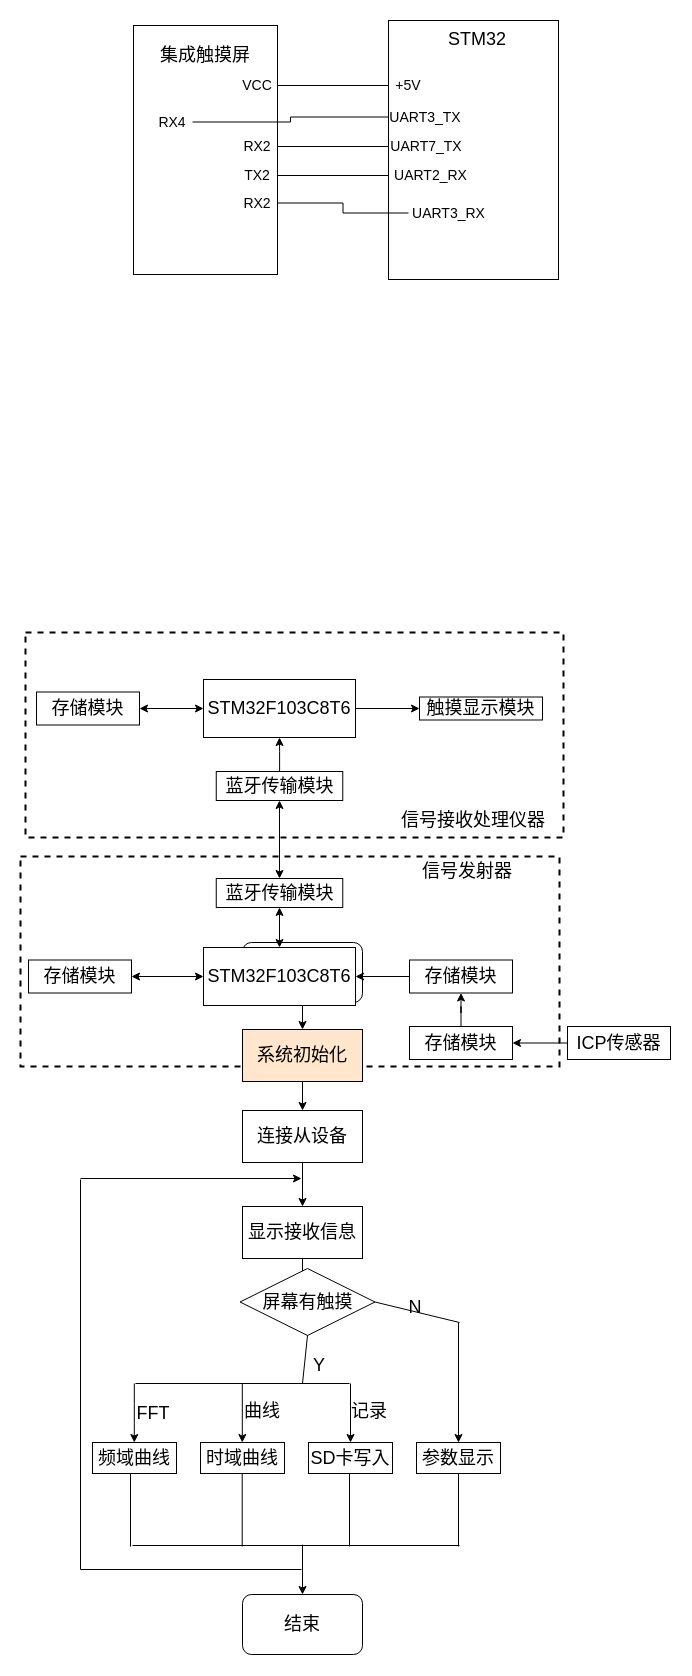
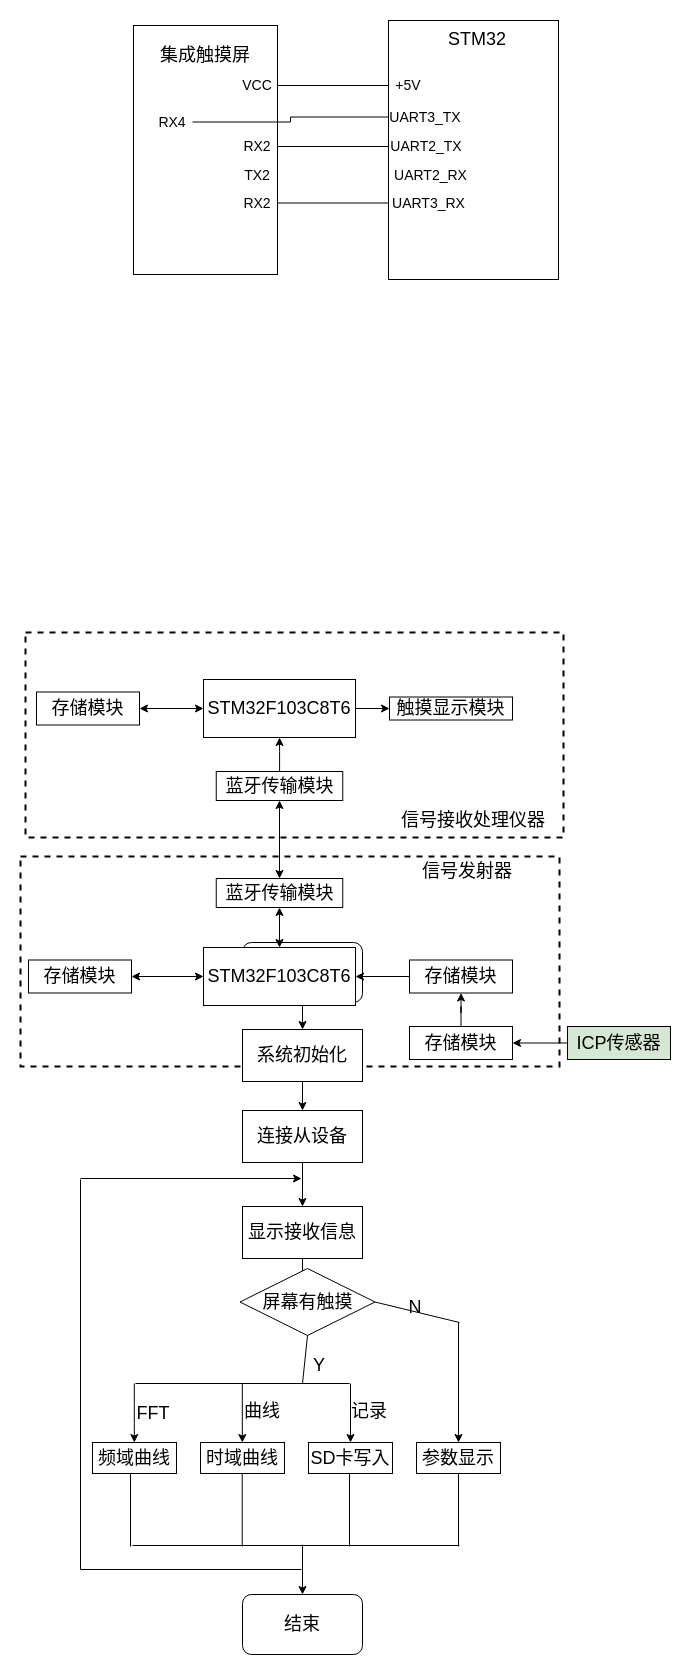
(427, 147) -> (427, 147)
(333, 176) -> none
(449, 213) -> (429, 203)
(481, 709) -> (451, 709)
(619, 1043) -> (619, 1043)
(303, 1056) -> (303, 1056)
